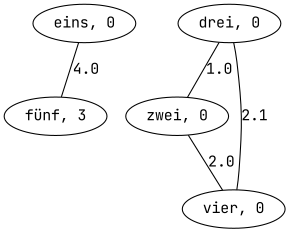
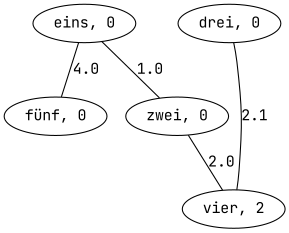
(203, 70) -> (131, 70)
(56, 116) -> (56, 116)
(234, 209) -> (234, 209)
